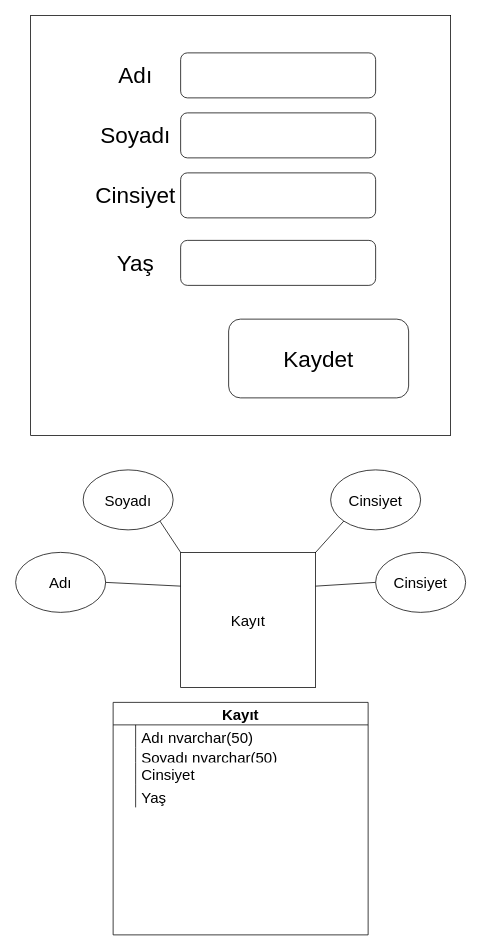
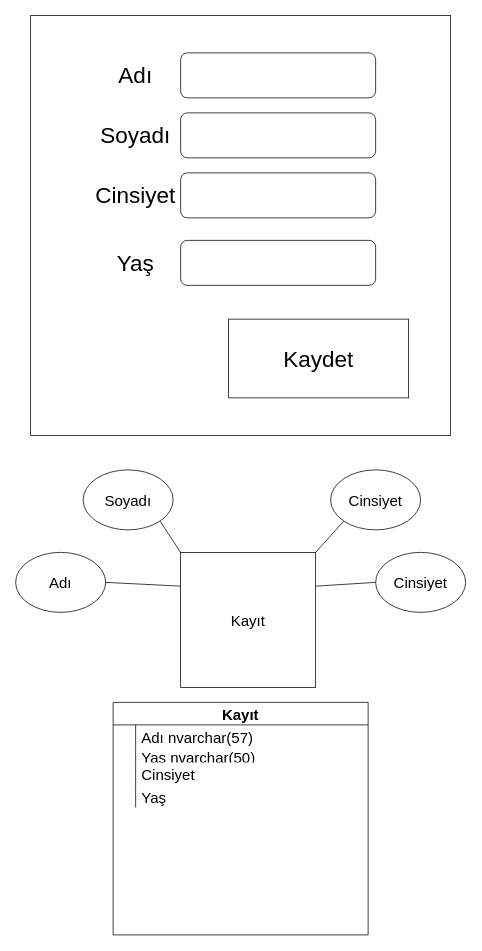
(318, 359) -> (318, 359)
(206, 738) -> (206, 738)
(219, 758) -> (206, 758)
